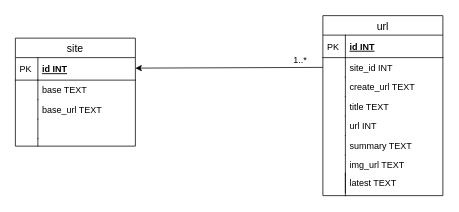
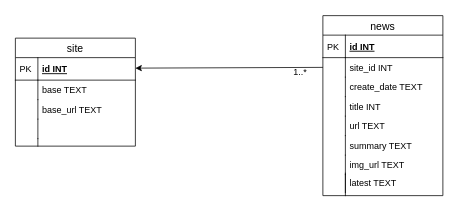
(383, 26) -> (383, 26)
(300, 60) -> (300, 72)
(385, 87) -> (389, 87)
(371, 107) -> (369, 107)
(365, 126) -> (367, 126)
